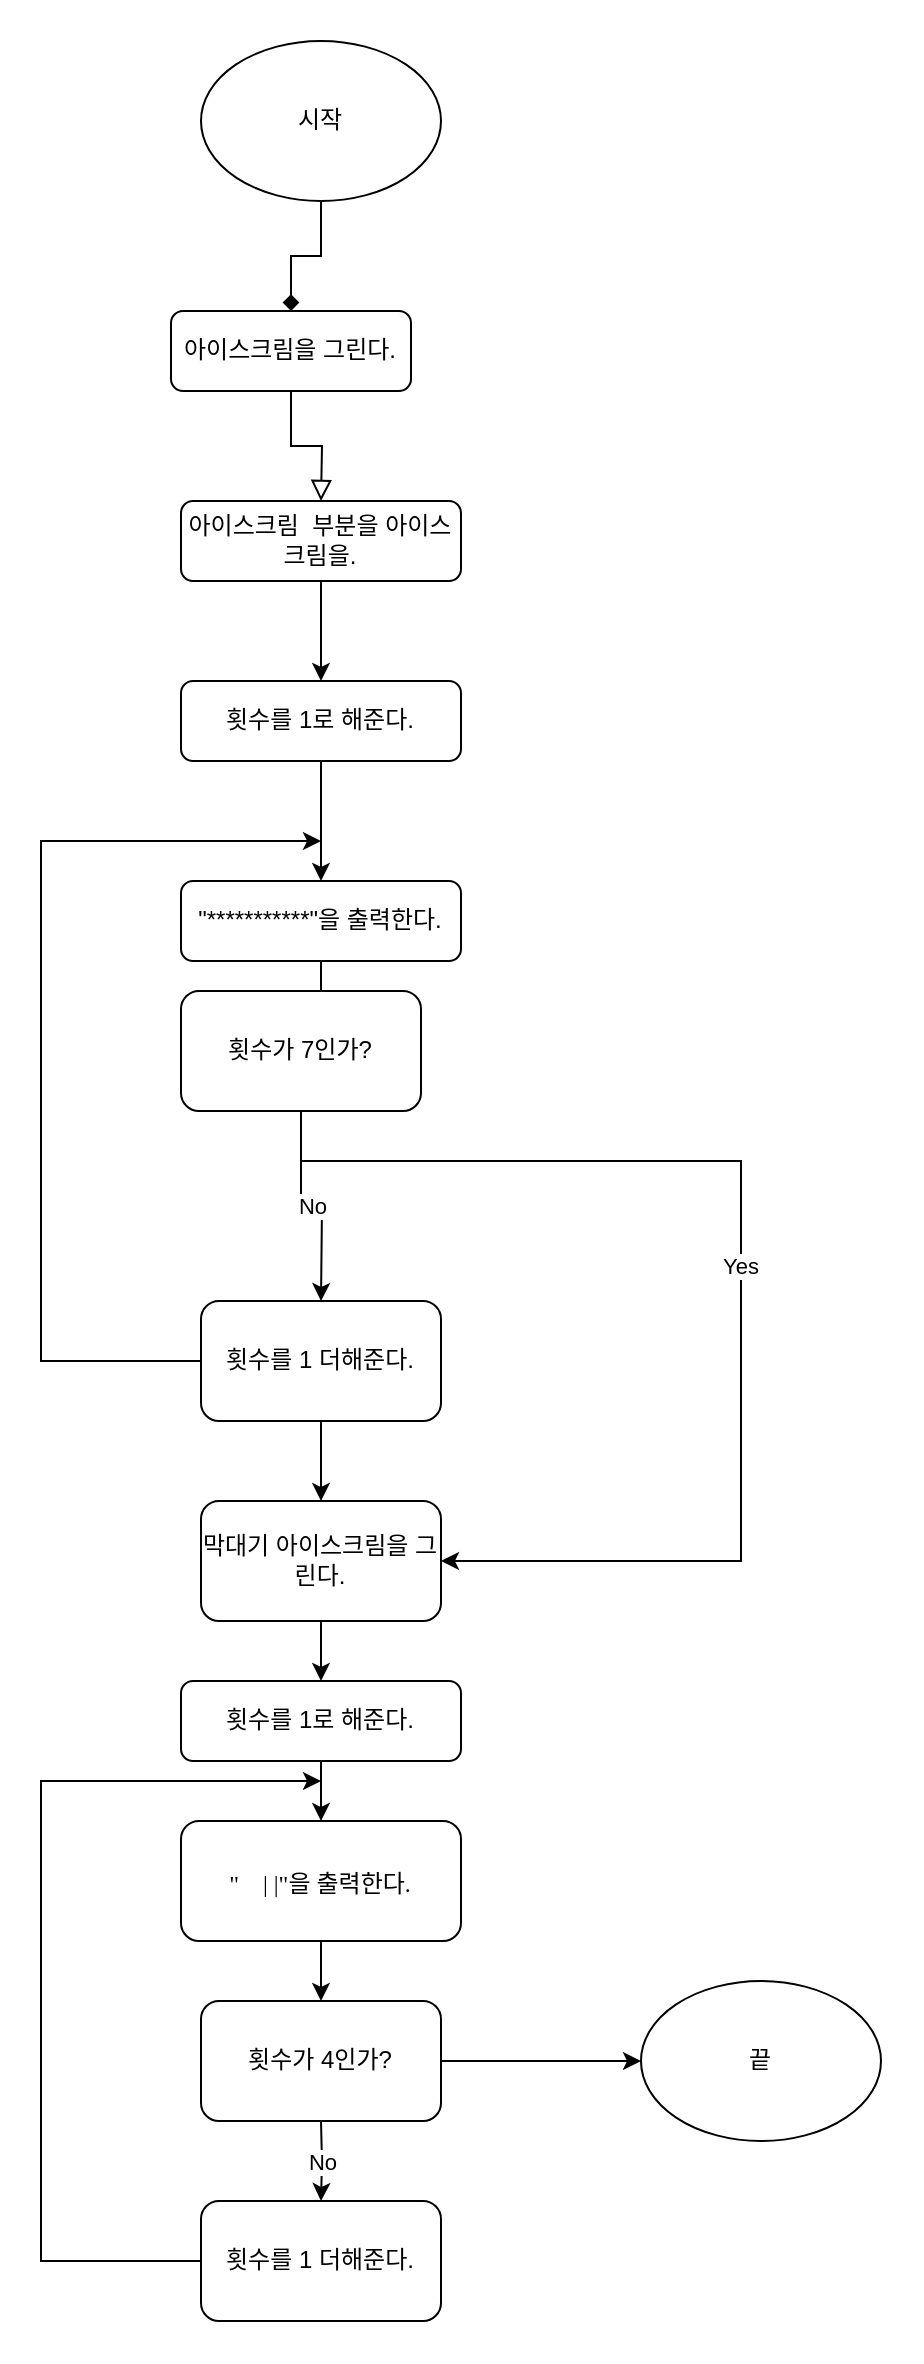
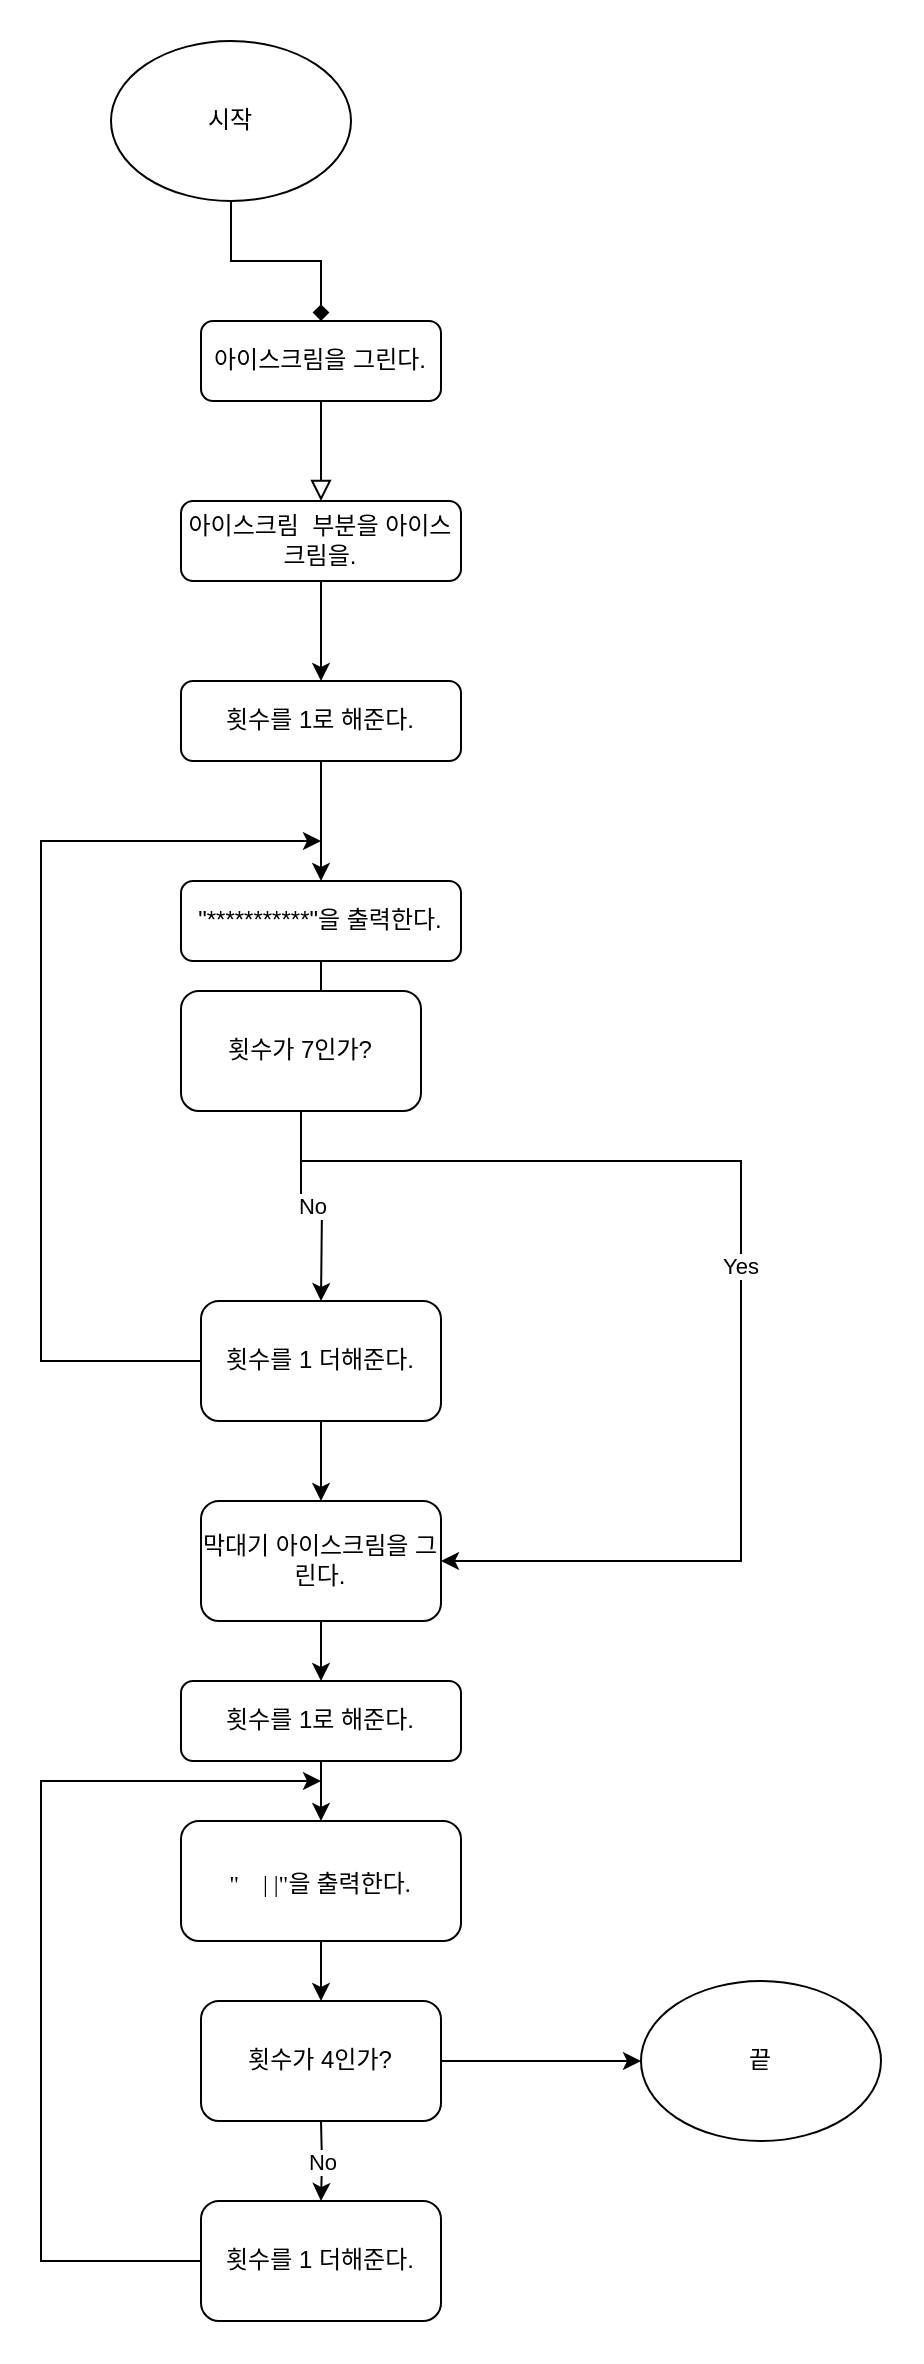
(321, 121) -> (231, 121)
(291, 351) -> (321, 361)
